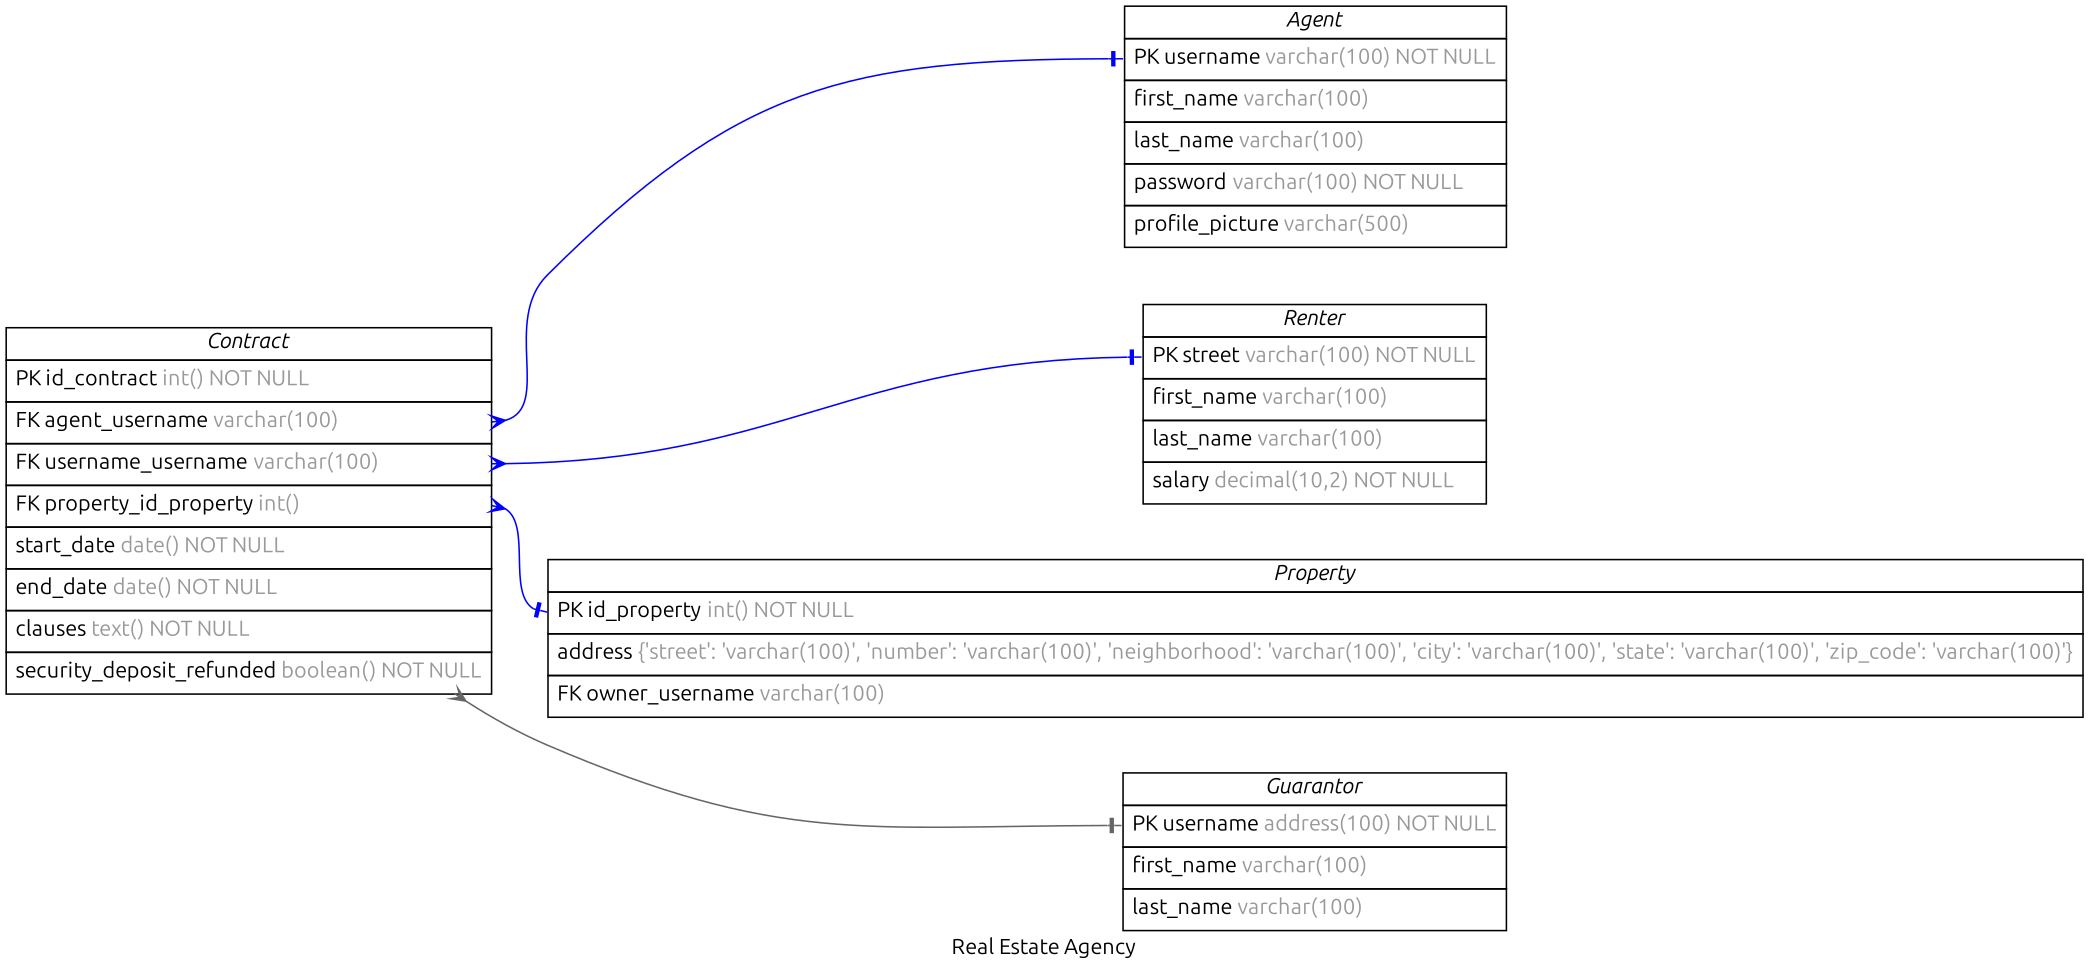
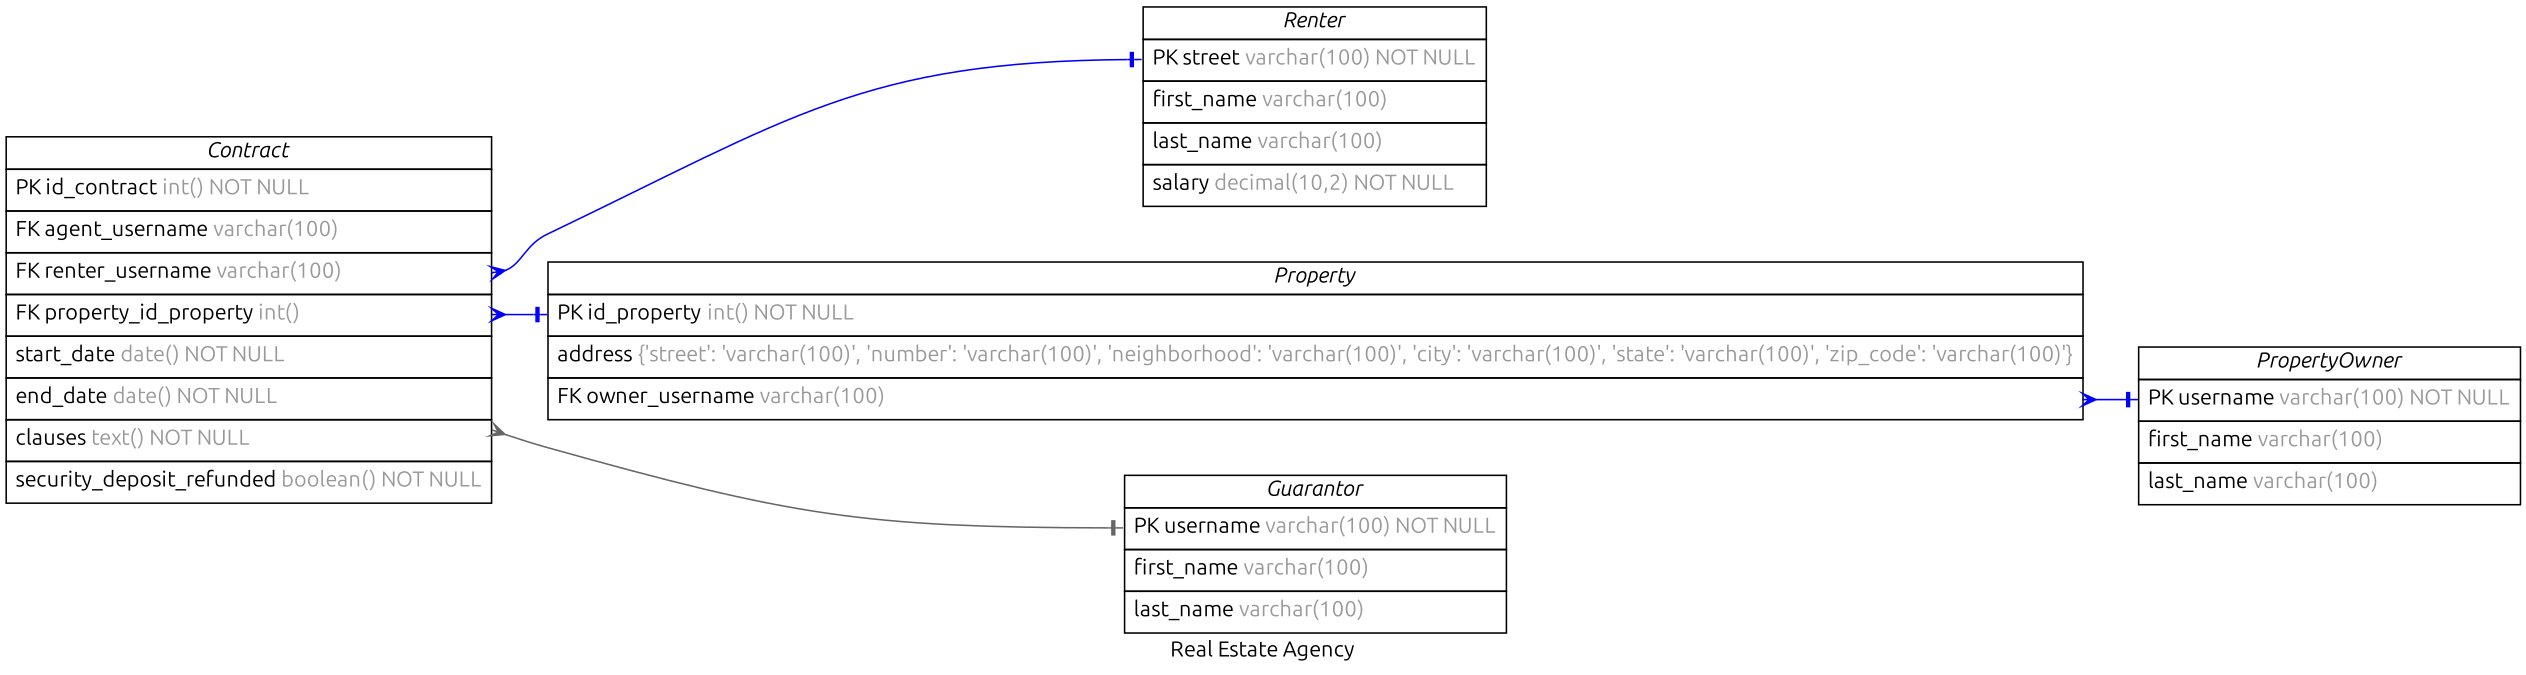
(1315, 127) -> none
none -> (2329, 426)
(134, 462) -> (116, 271)
(1380, 824) -> (1381, 526)
